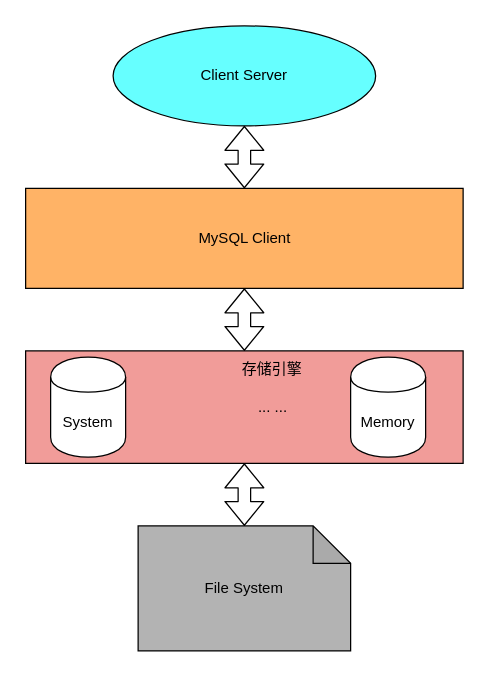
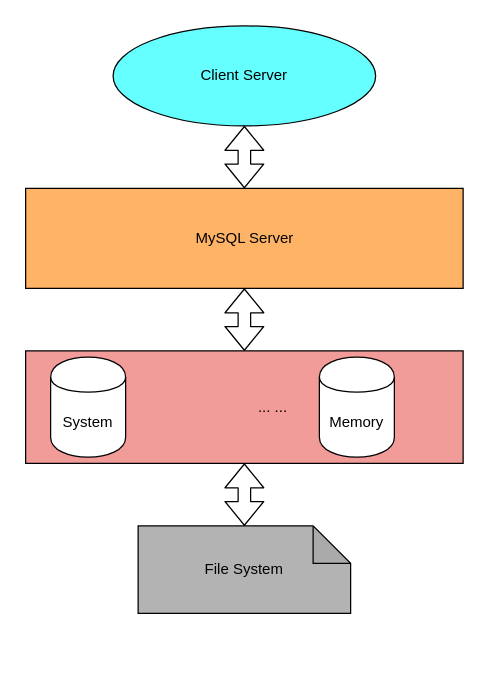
(245, 238) -> (245, 238)
(273, 369) -> none
(388, 407) -> (357, 407)
(244, 588) -> (244, 569)
